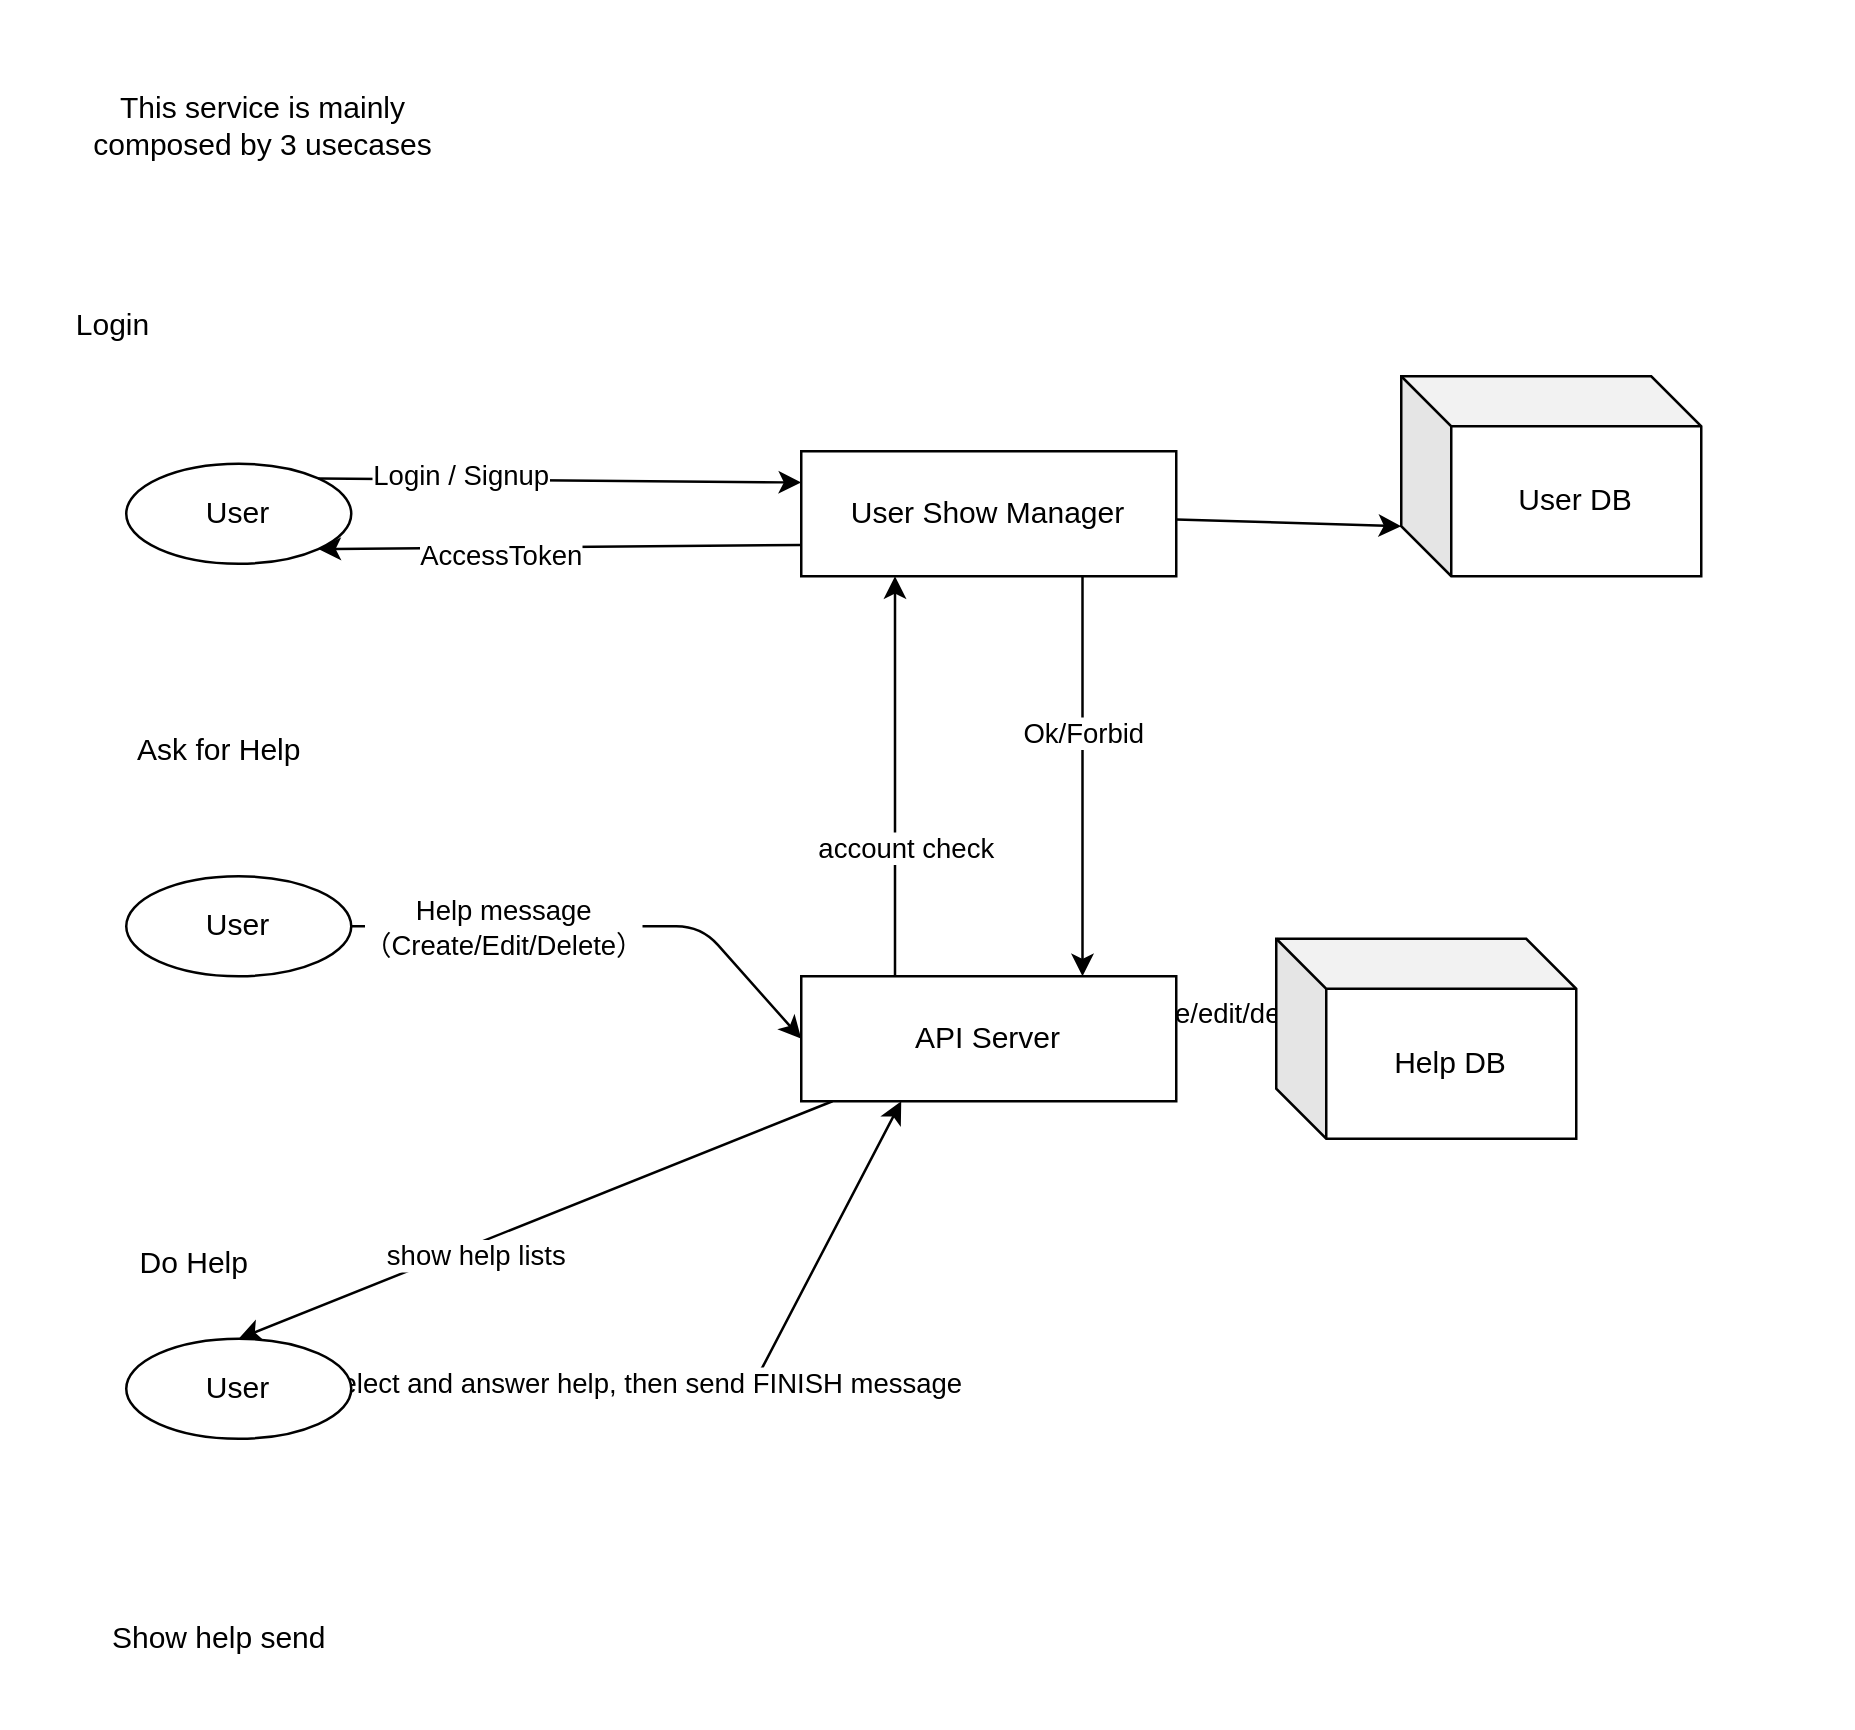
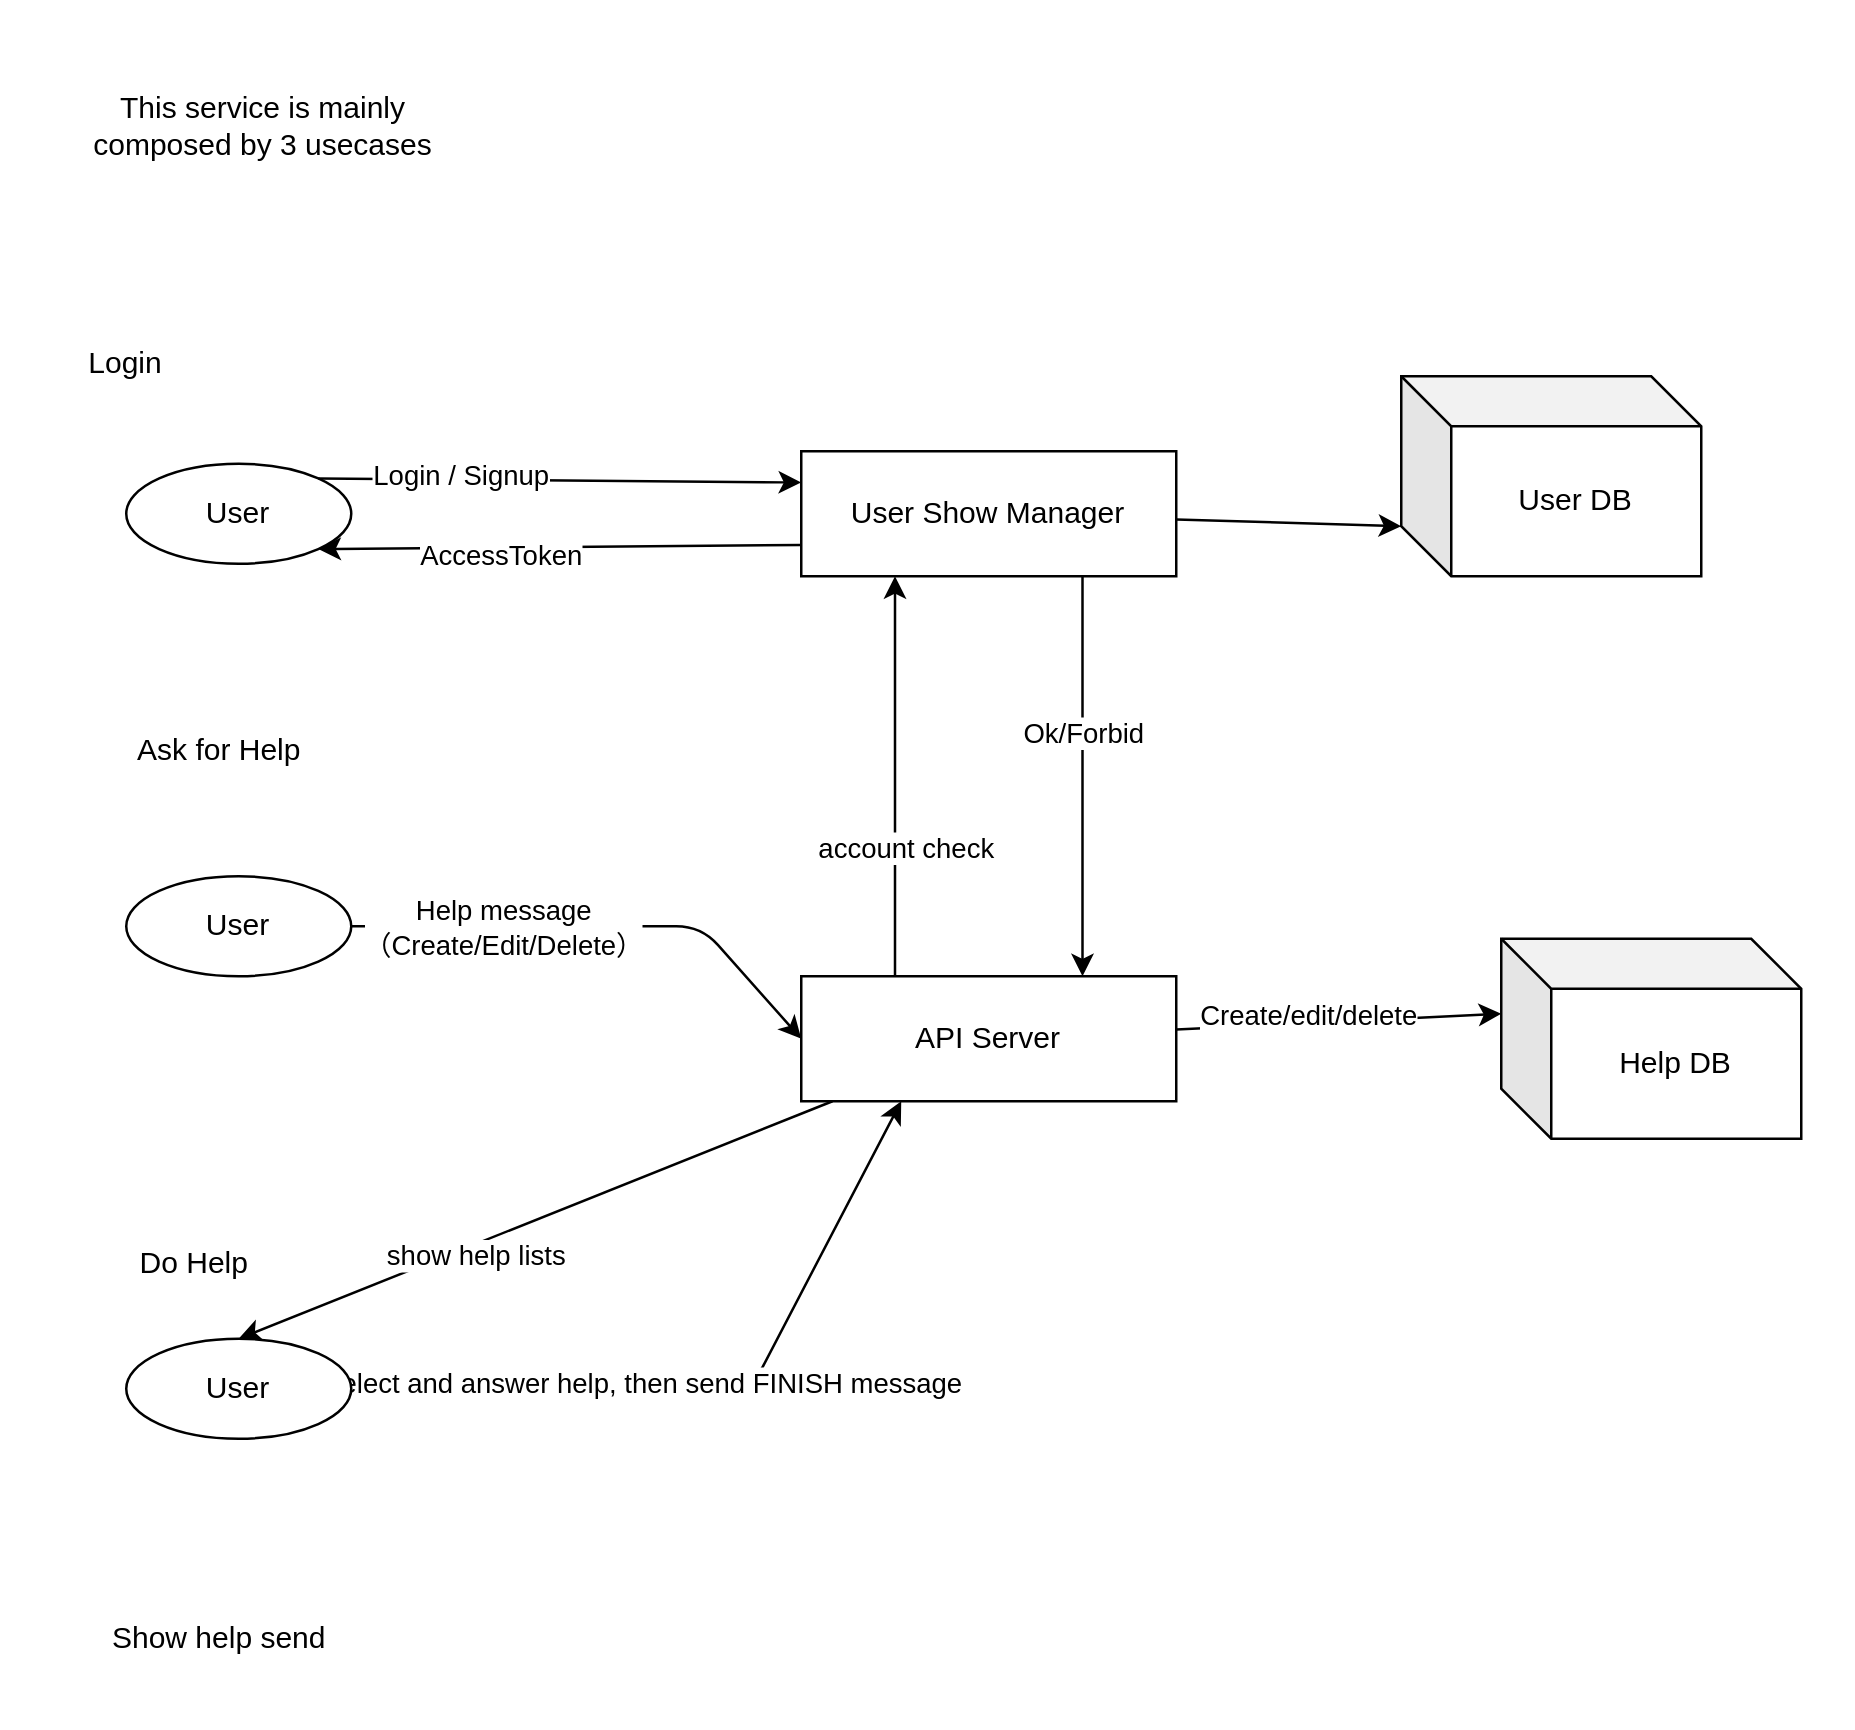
(114, 326) -> (126, 364)
(1426, 1039) -> (1651, 1039)
